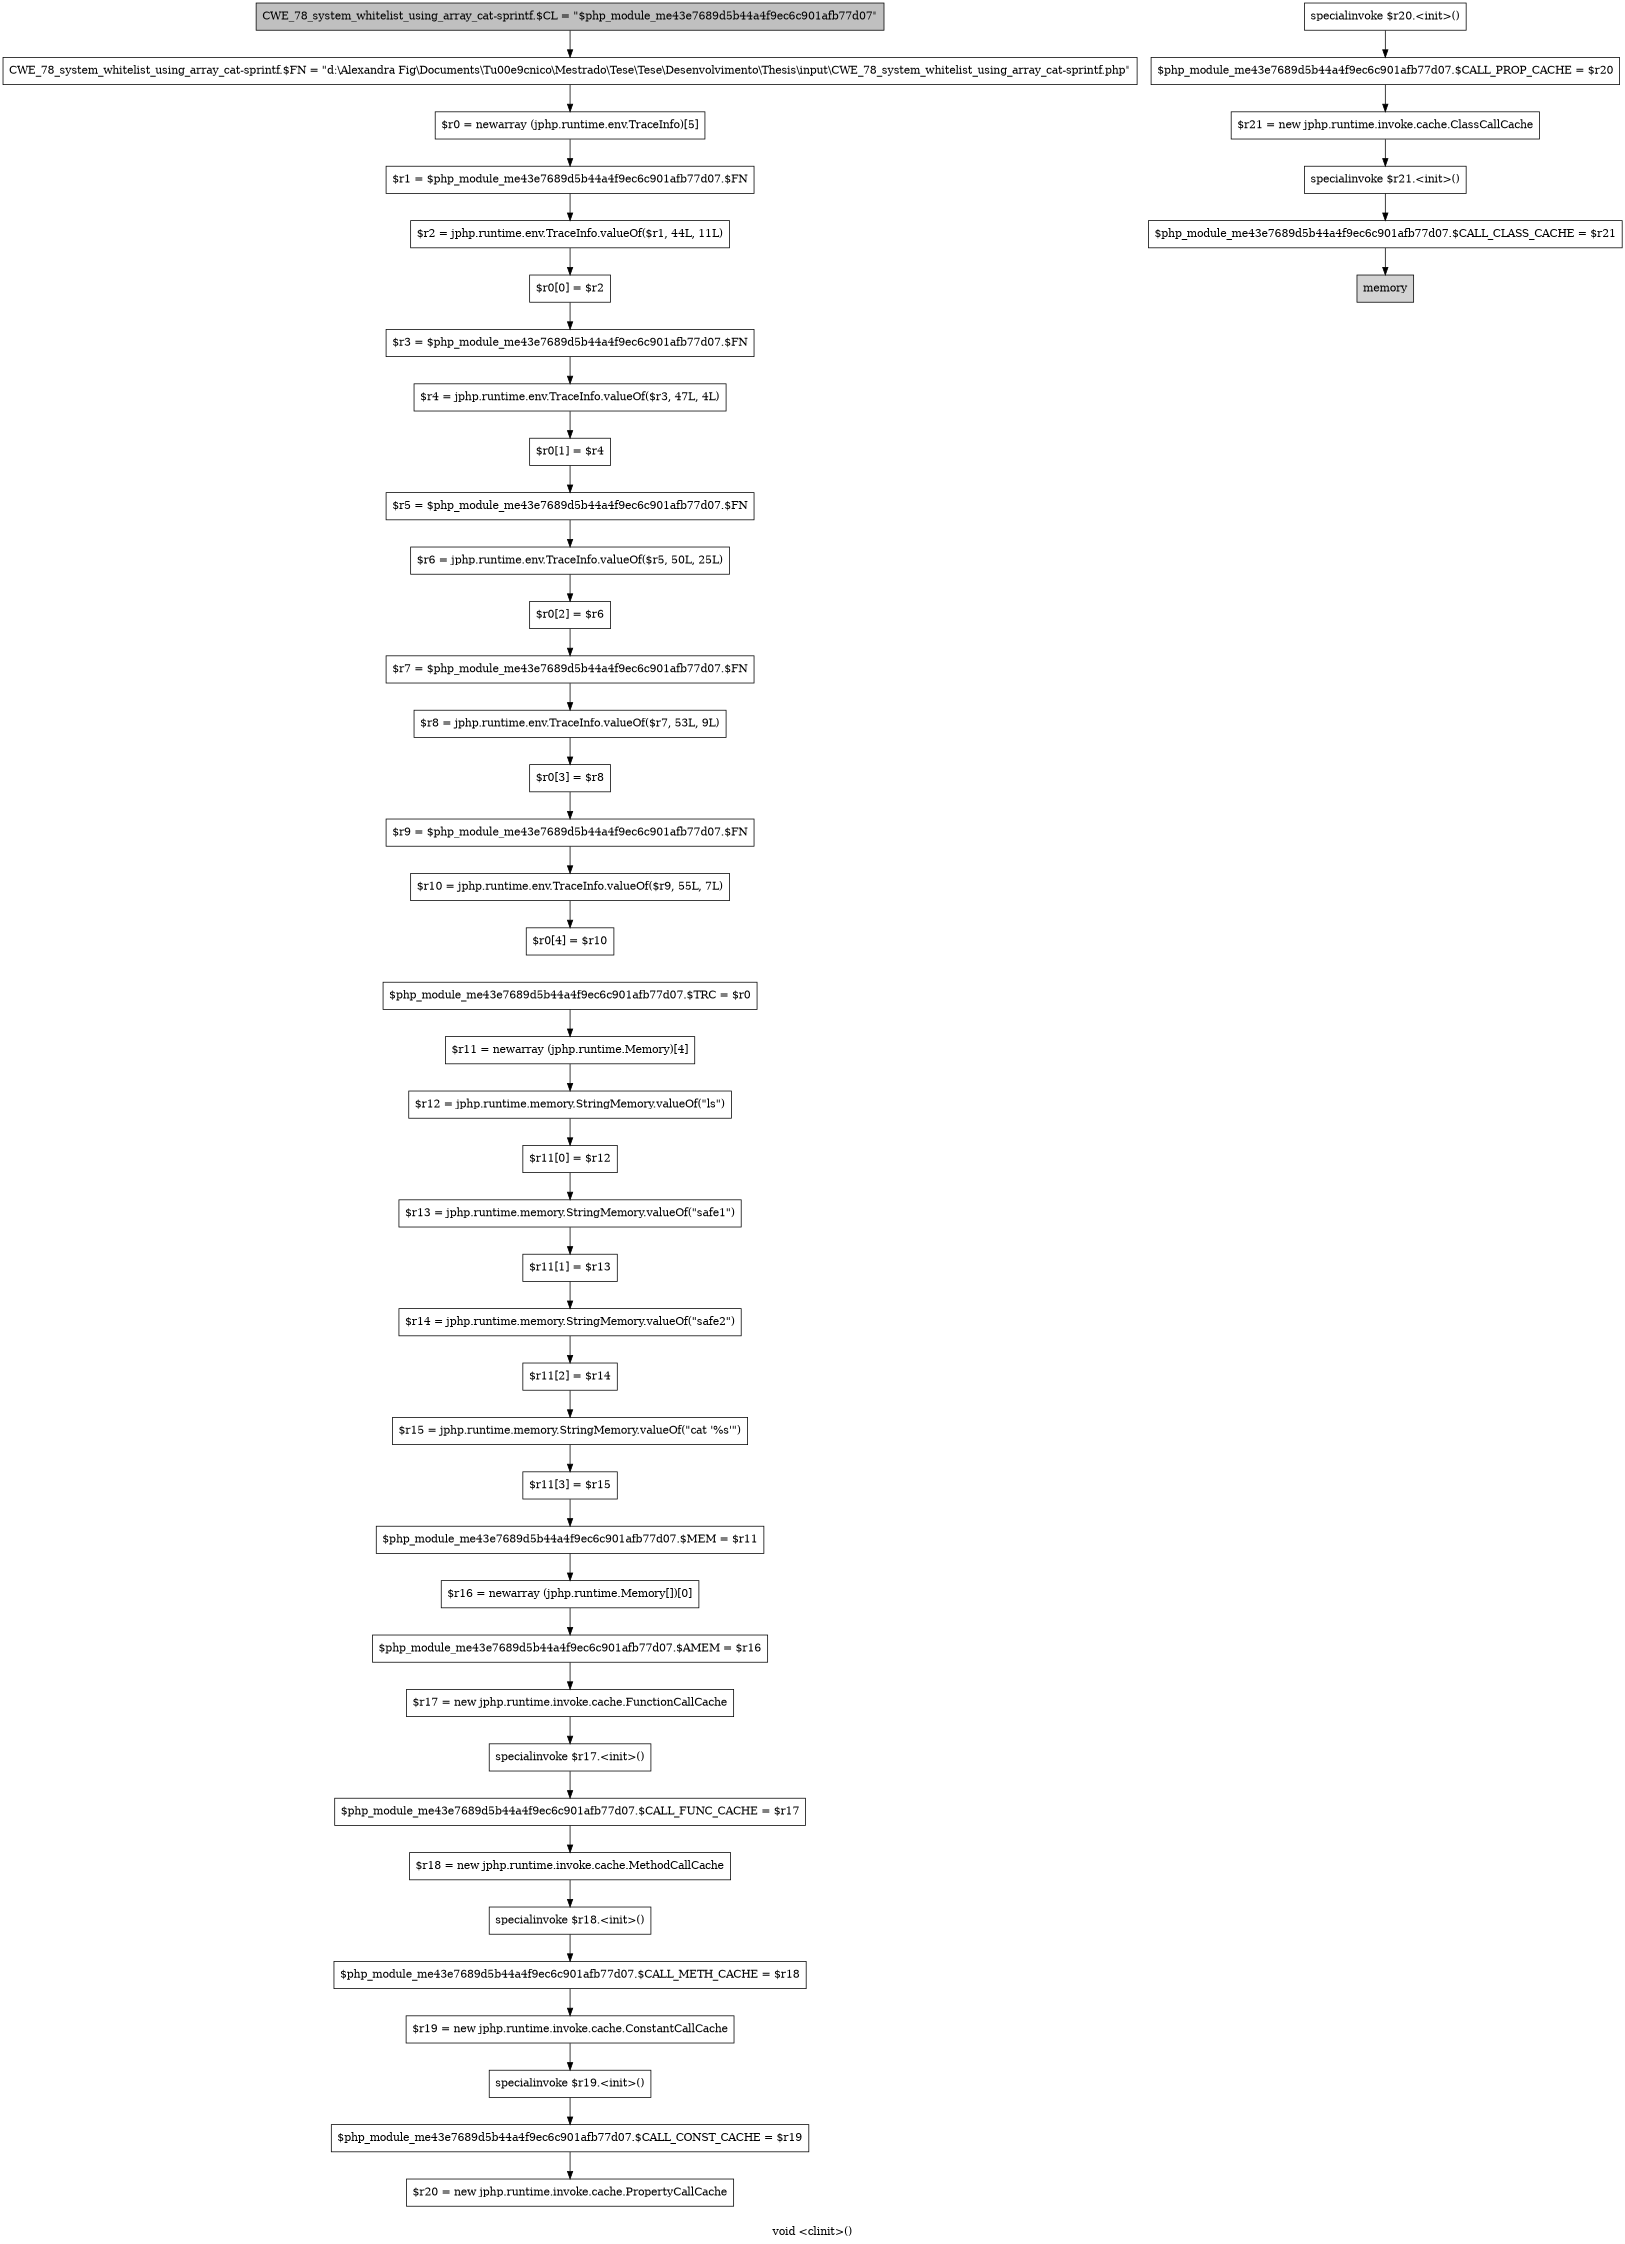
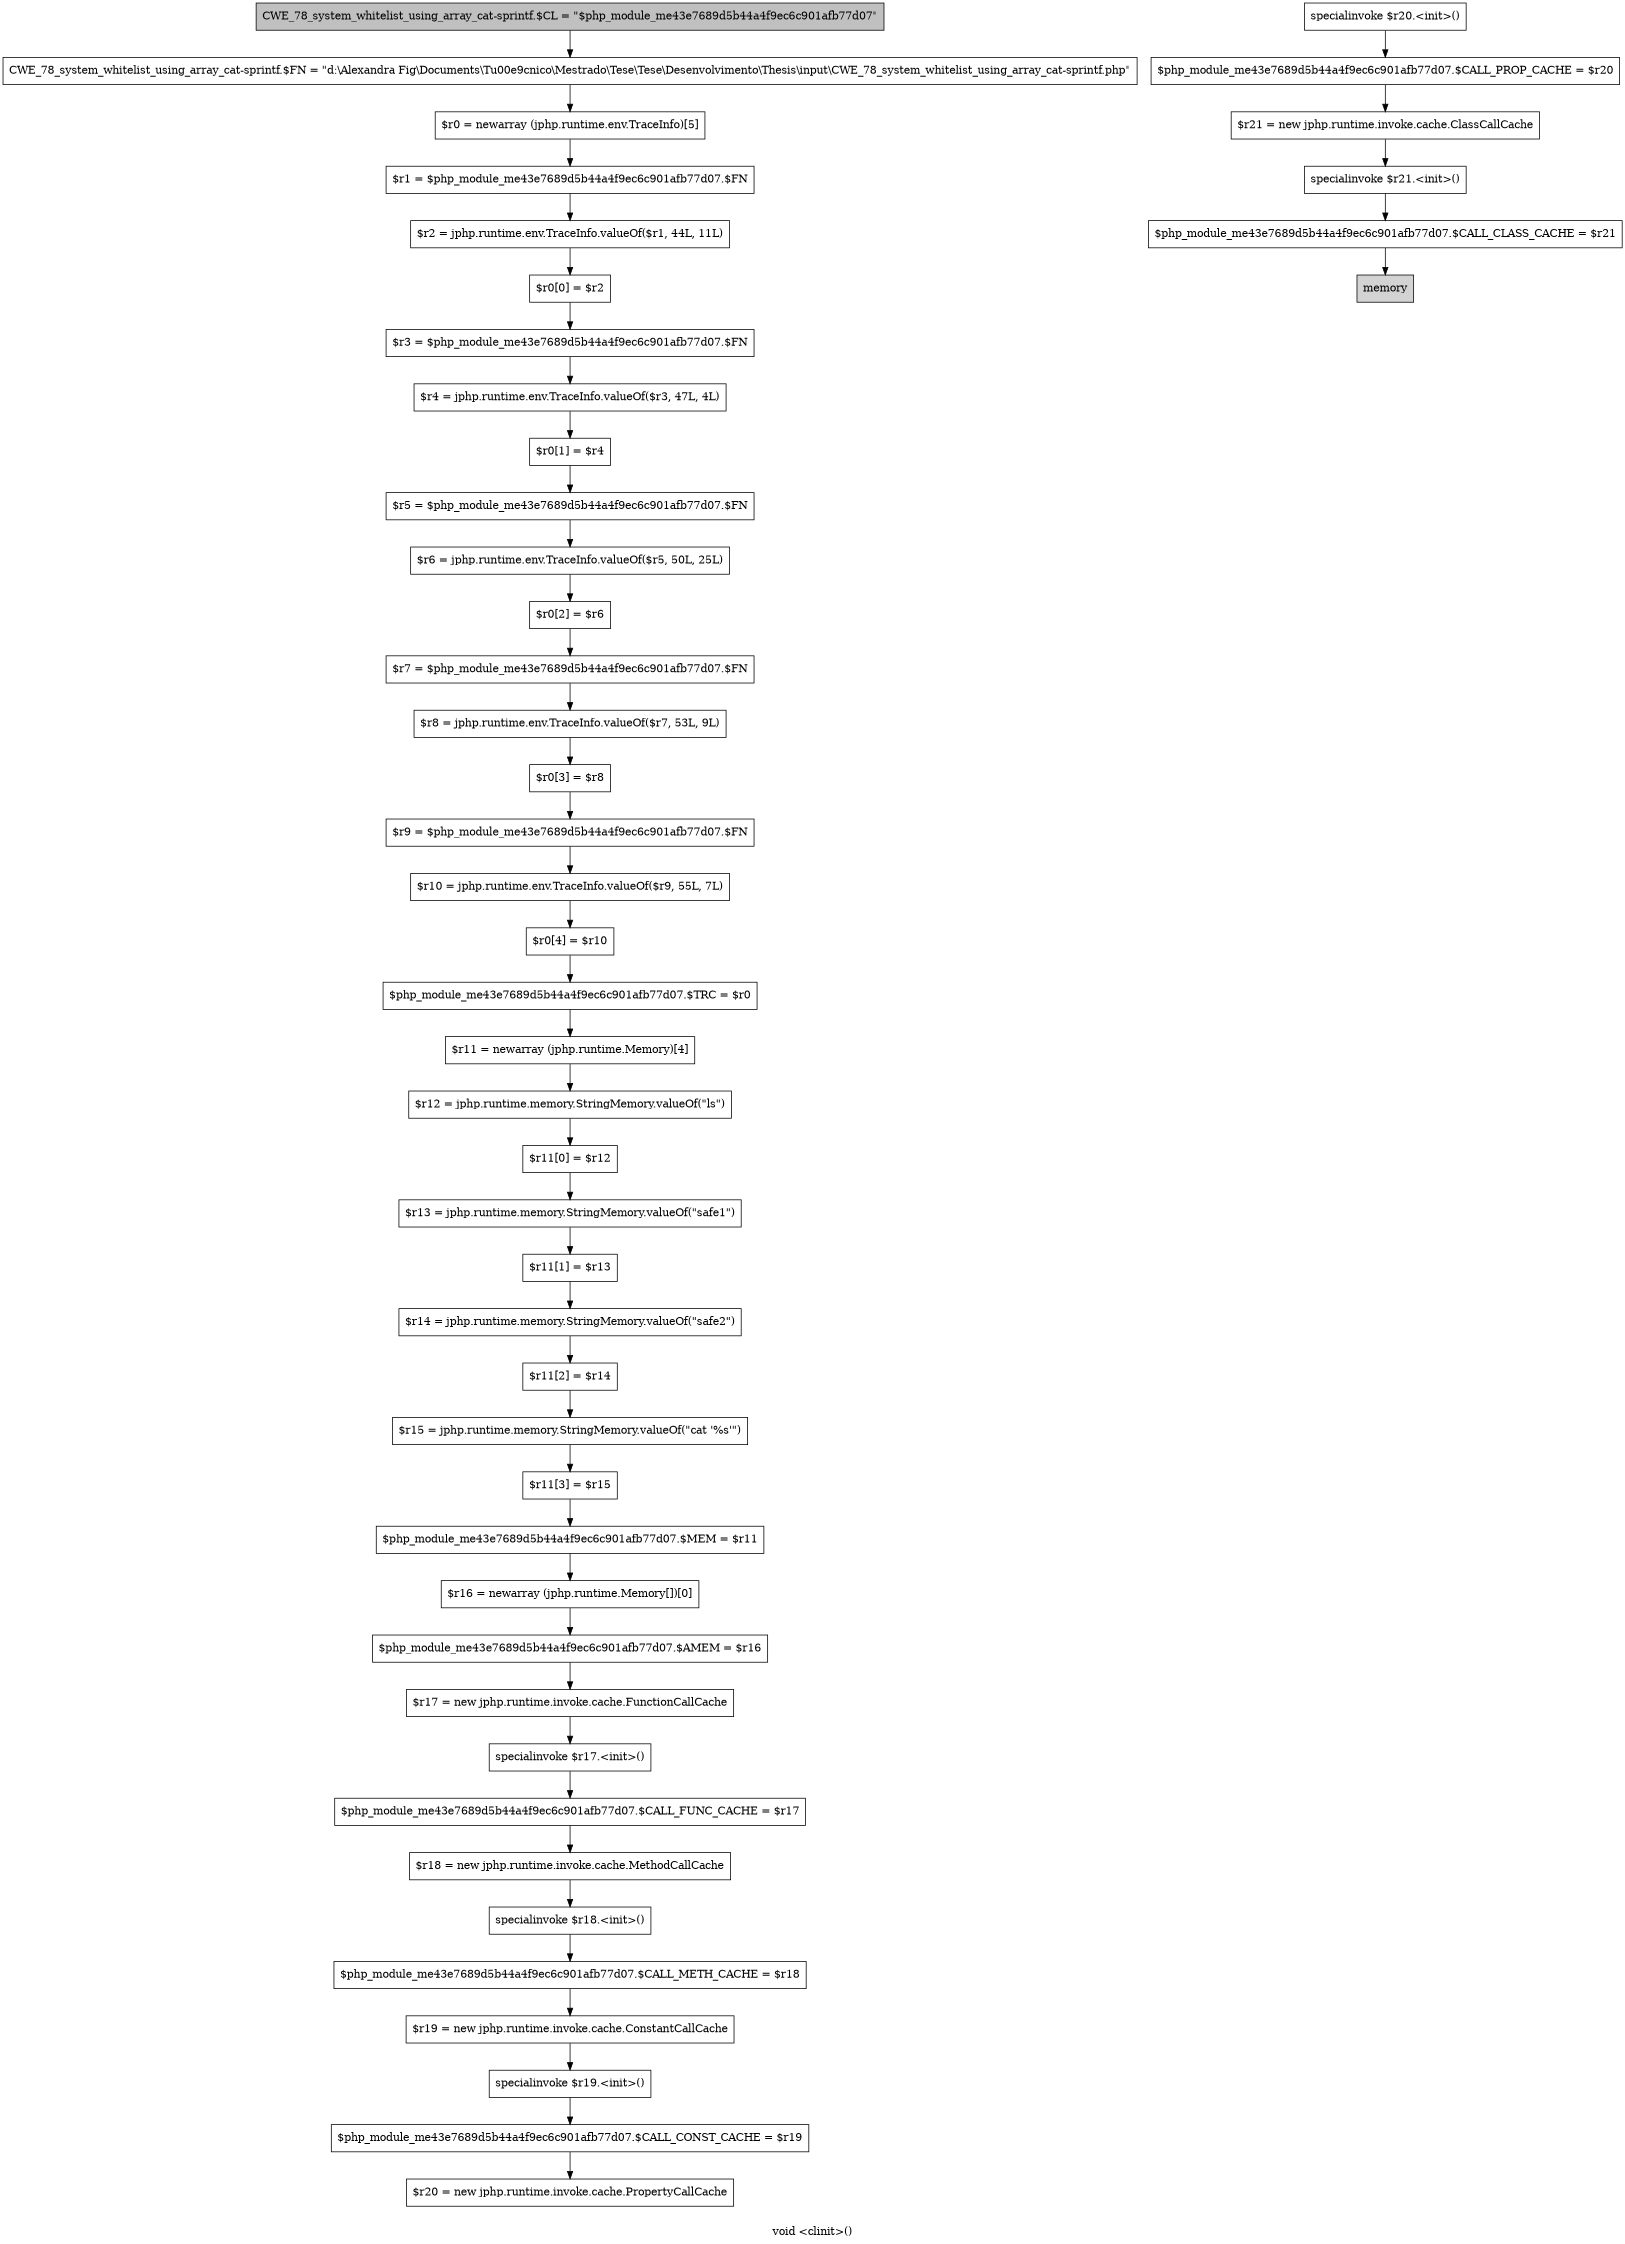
none -> (570, 965)
